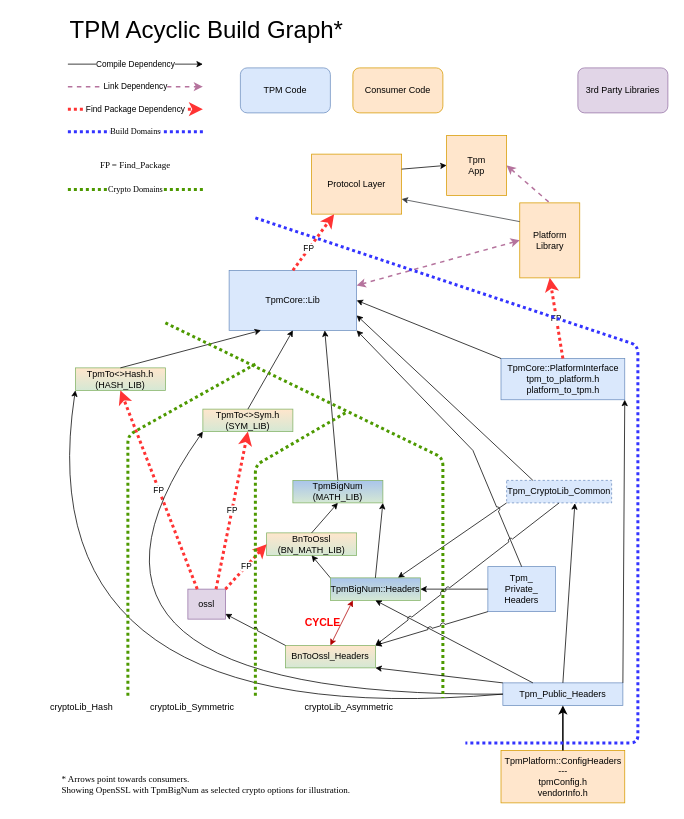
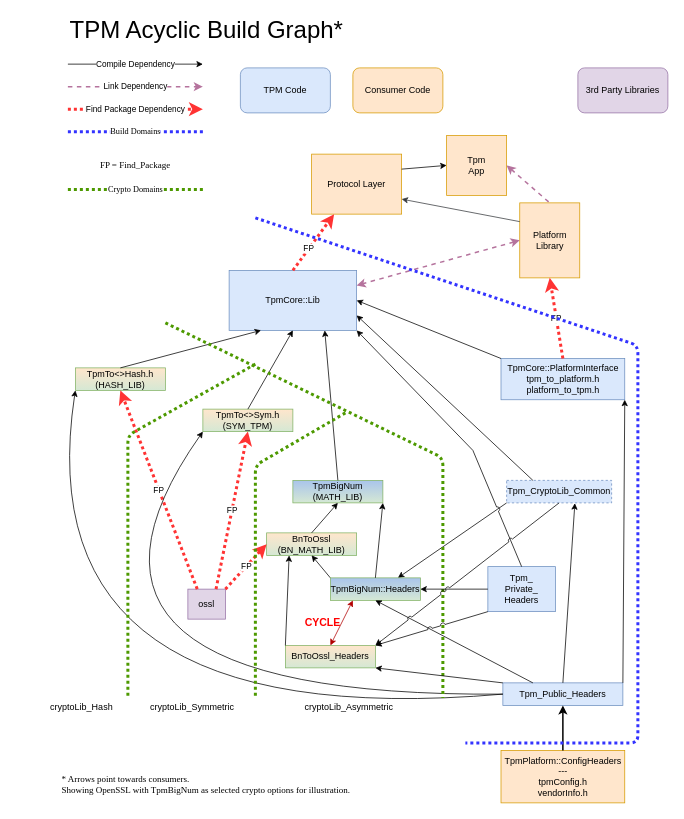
(248, 420) -> (248, 420)
(257, 629) -> (287, 603)
